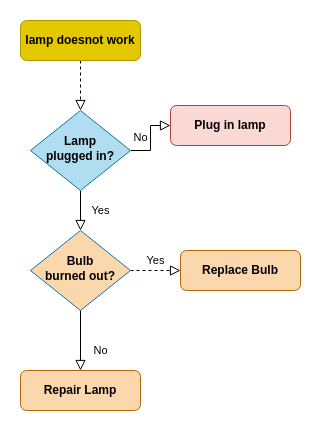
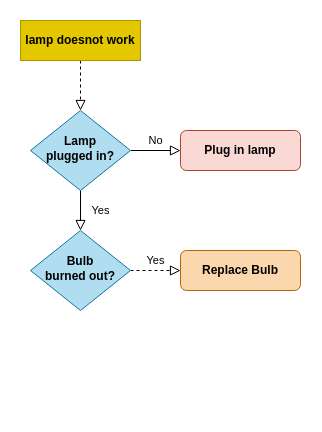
(81, 41) -> (81, 41)
(231, 126) -> (241, 151)
(81, 271) -> (81, 271)
(81, 335) -> none
(81, 391) -> none
